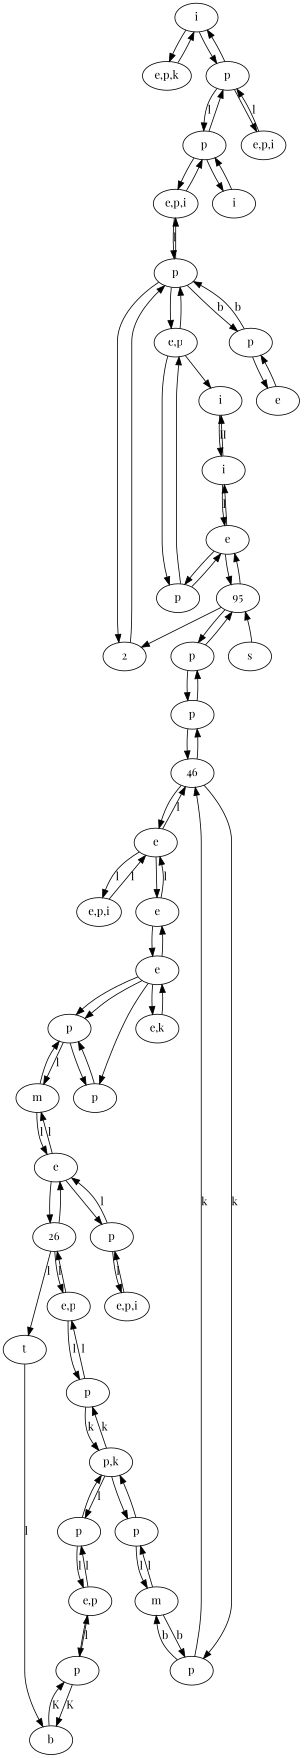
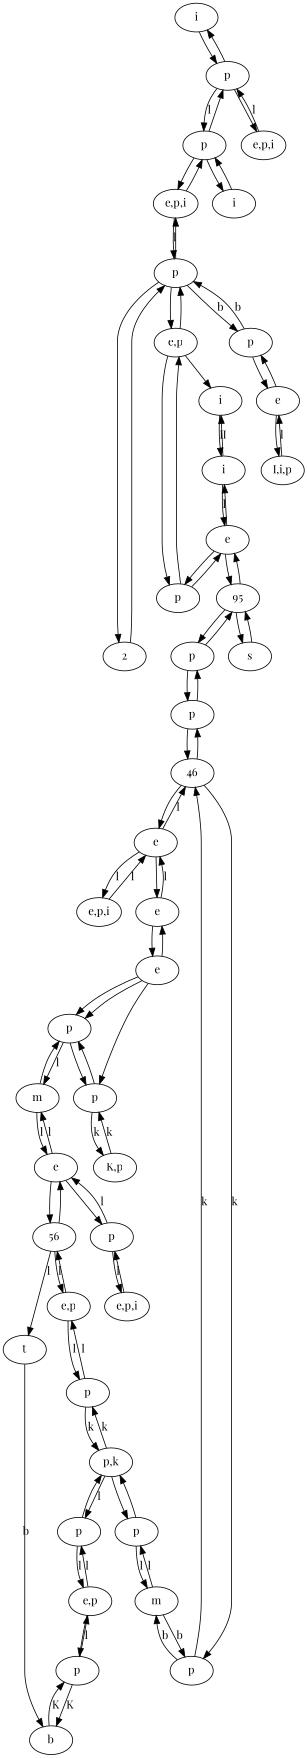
(167, 76) -> none
none -> (283, 470)
(185, 625) -> (238, 624)
(157, 1029) -> none
none -> (115, 1168)
(54, 1237) -> (54, 1237)
(26, 1532) -> (26, 1532)
